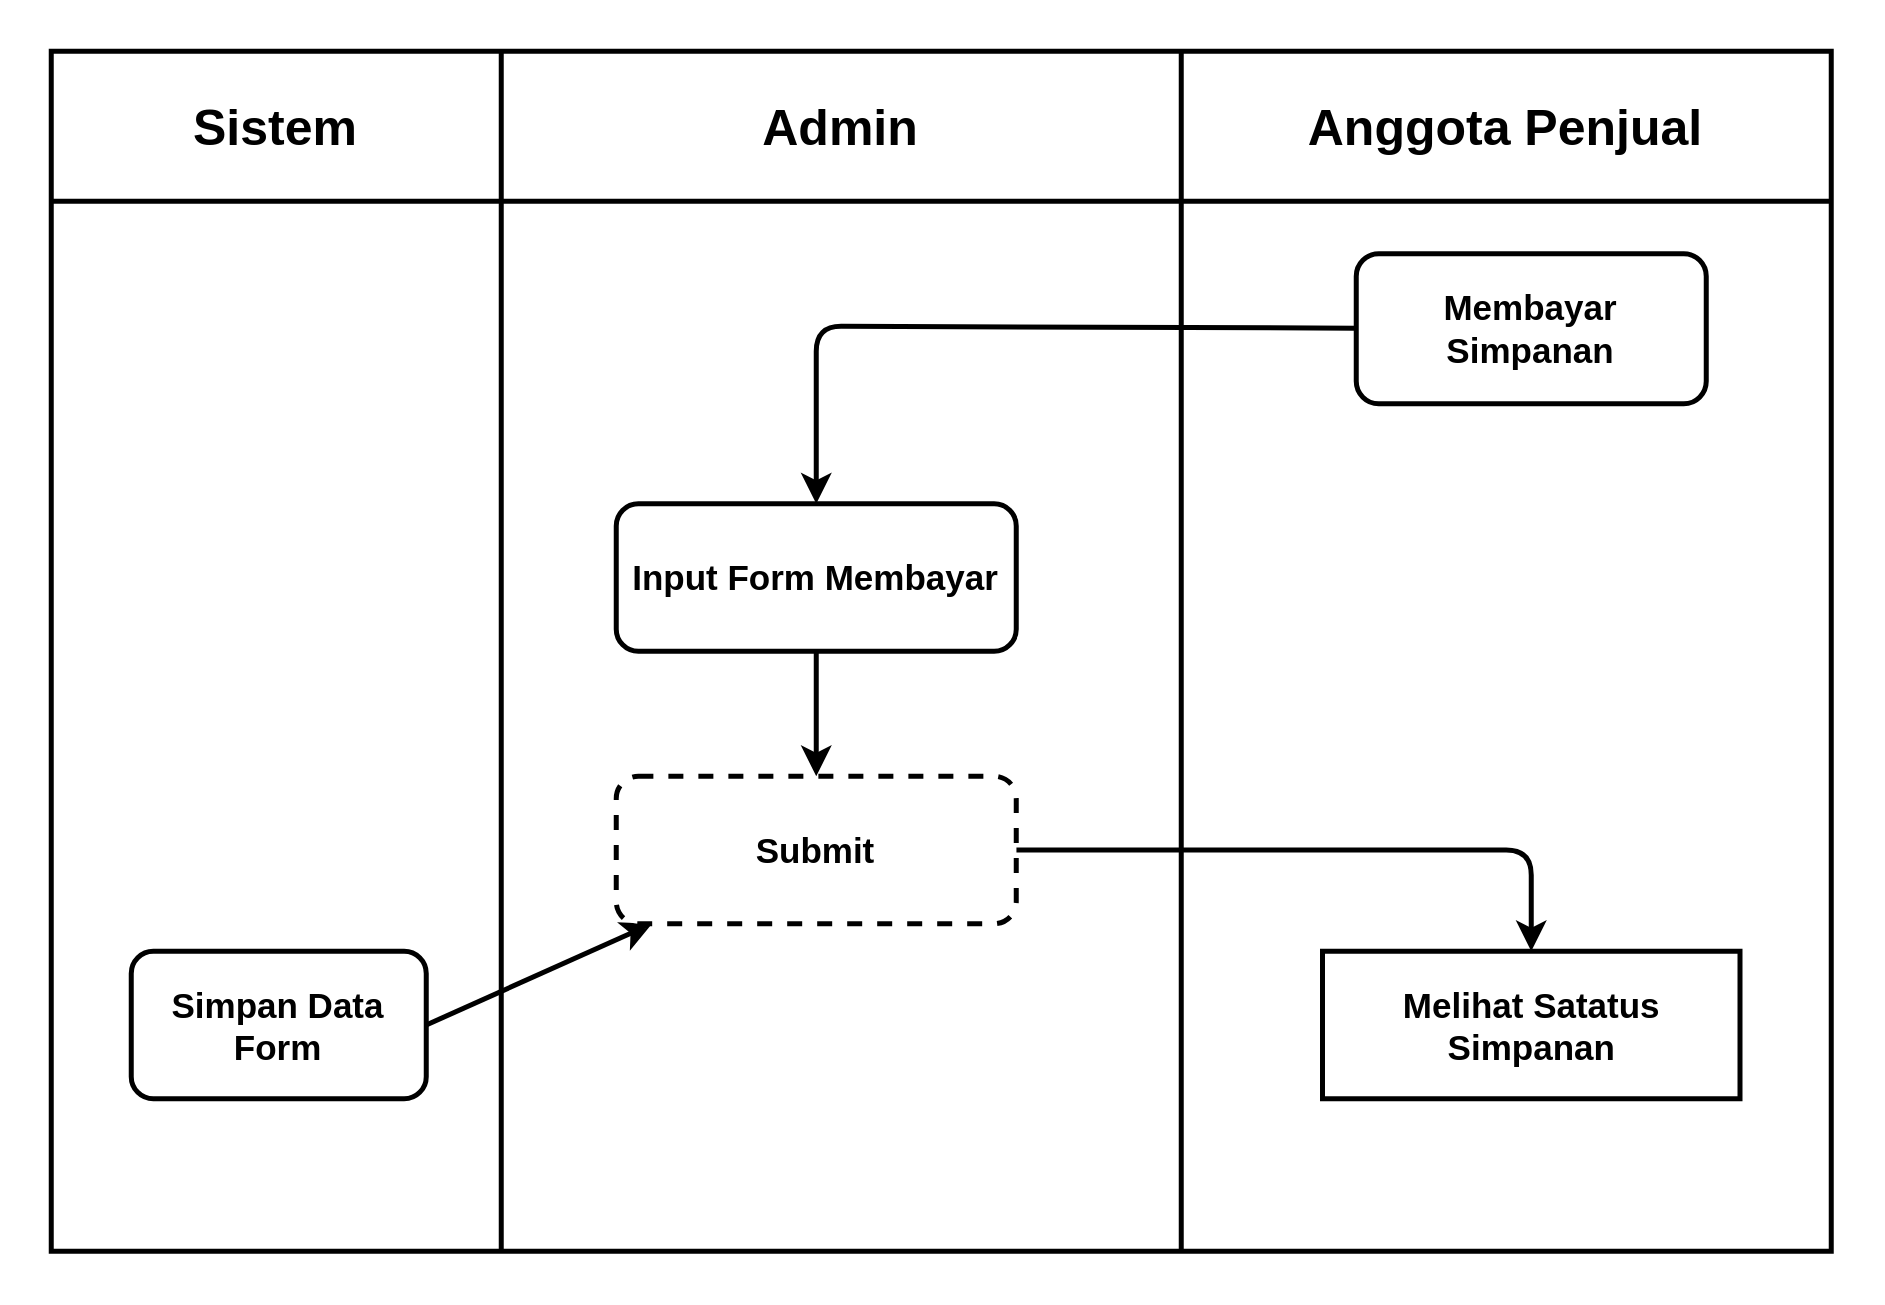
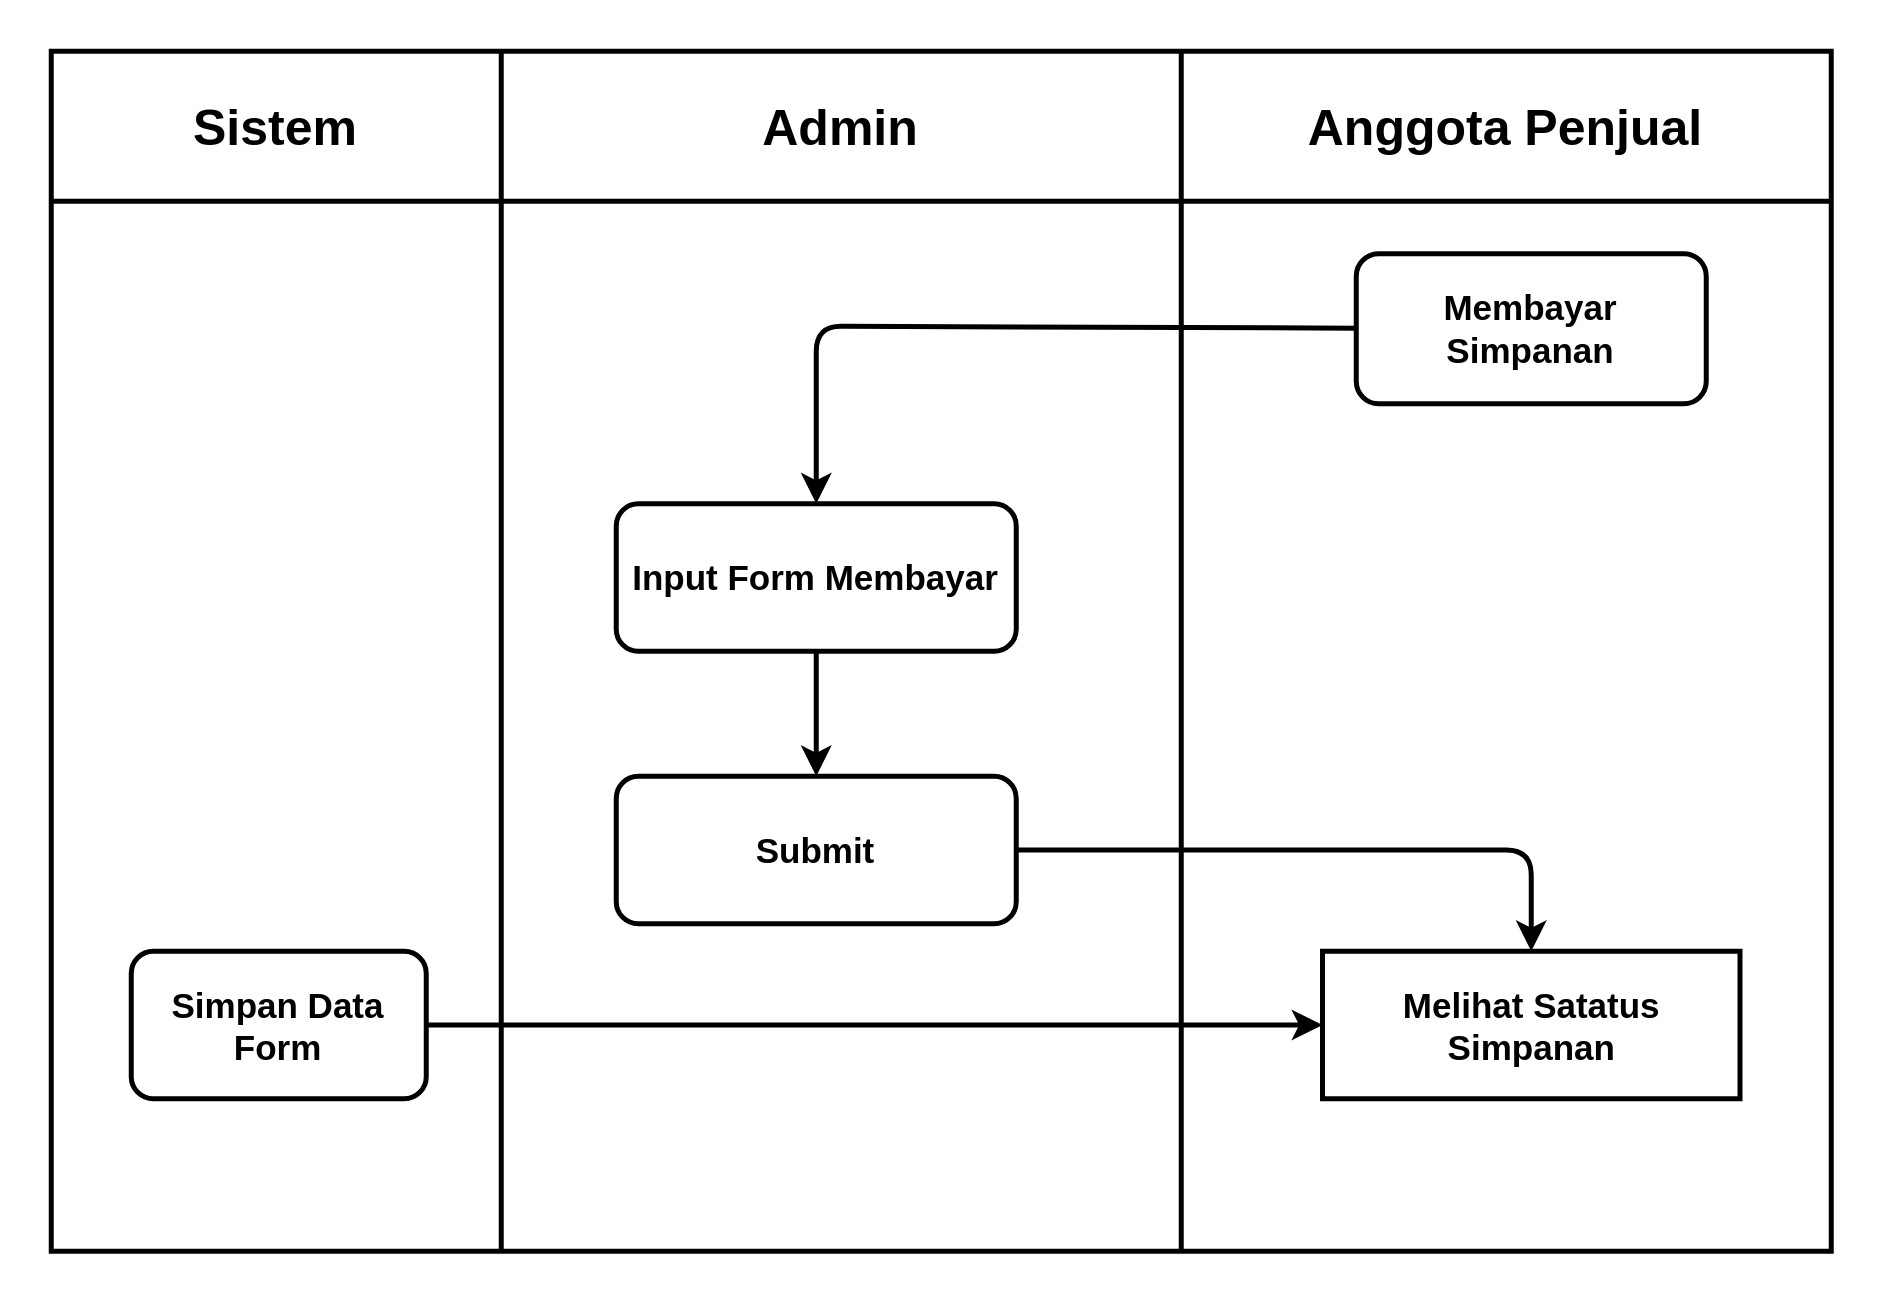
(816, 850) -> (816, 850)
(569, 961) -> (842, 1025)
